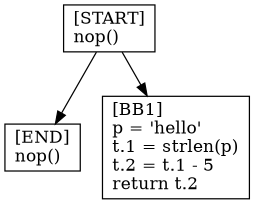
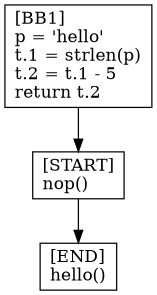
(132, 69) -> (78, 123)
(43, 148) -> (78, 267)
